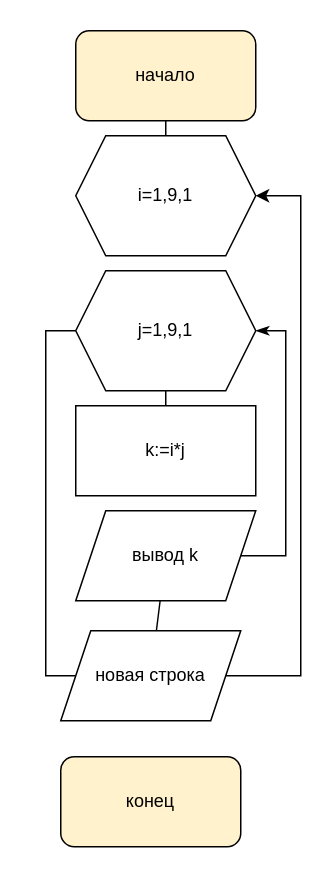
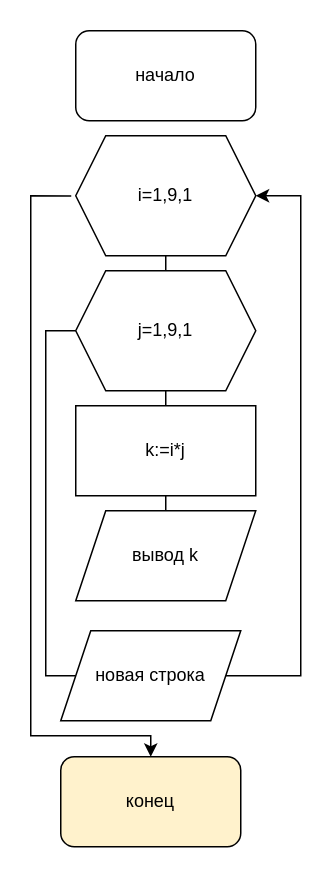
(166, 76) -> (166, 76)
(166, 129) -> (166, 263)
(286, 456) -> none
none -> (31, 511)
(158, 616) -> (166, 504)
